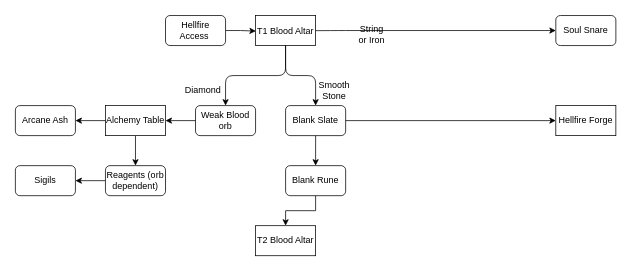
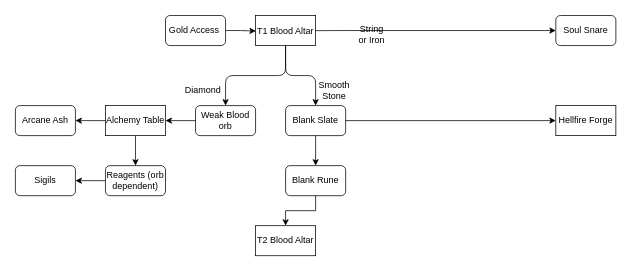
(195, 30) -> (195, 30)
